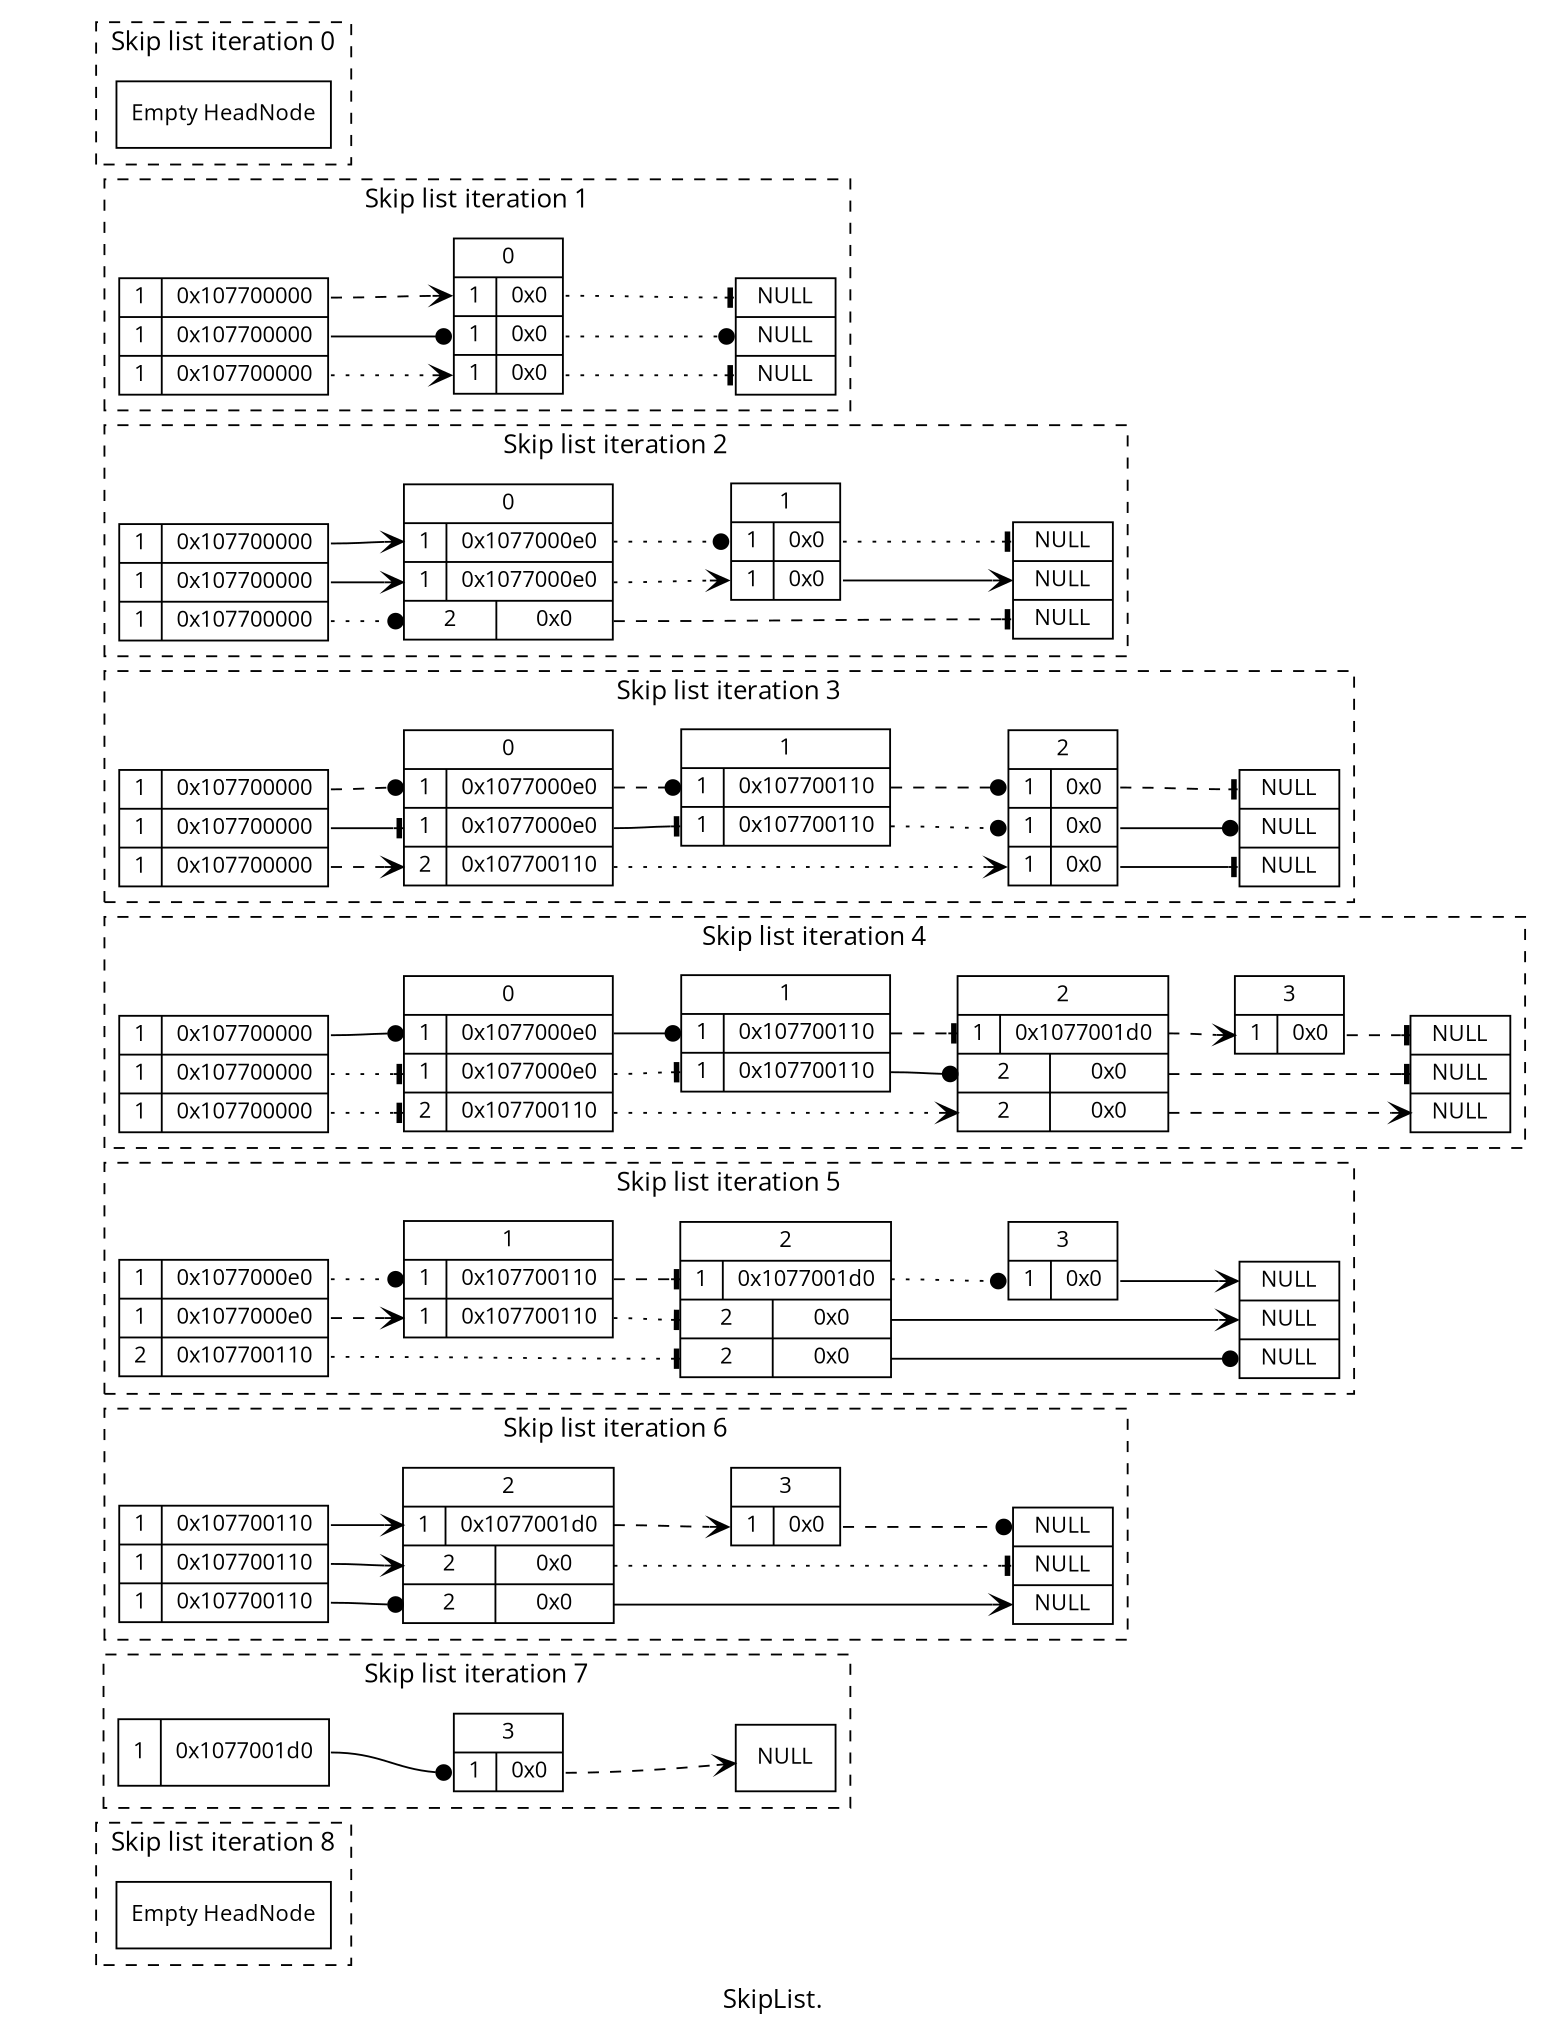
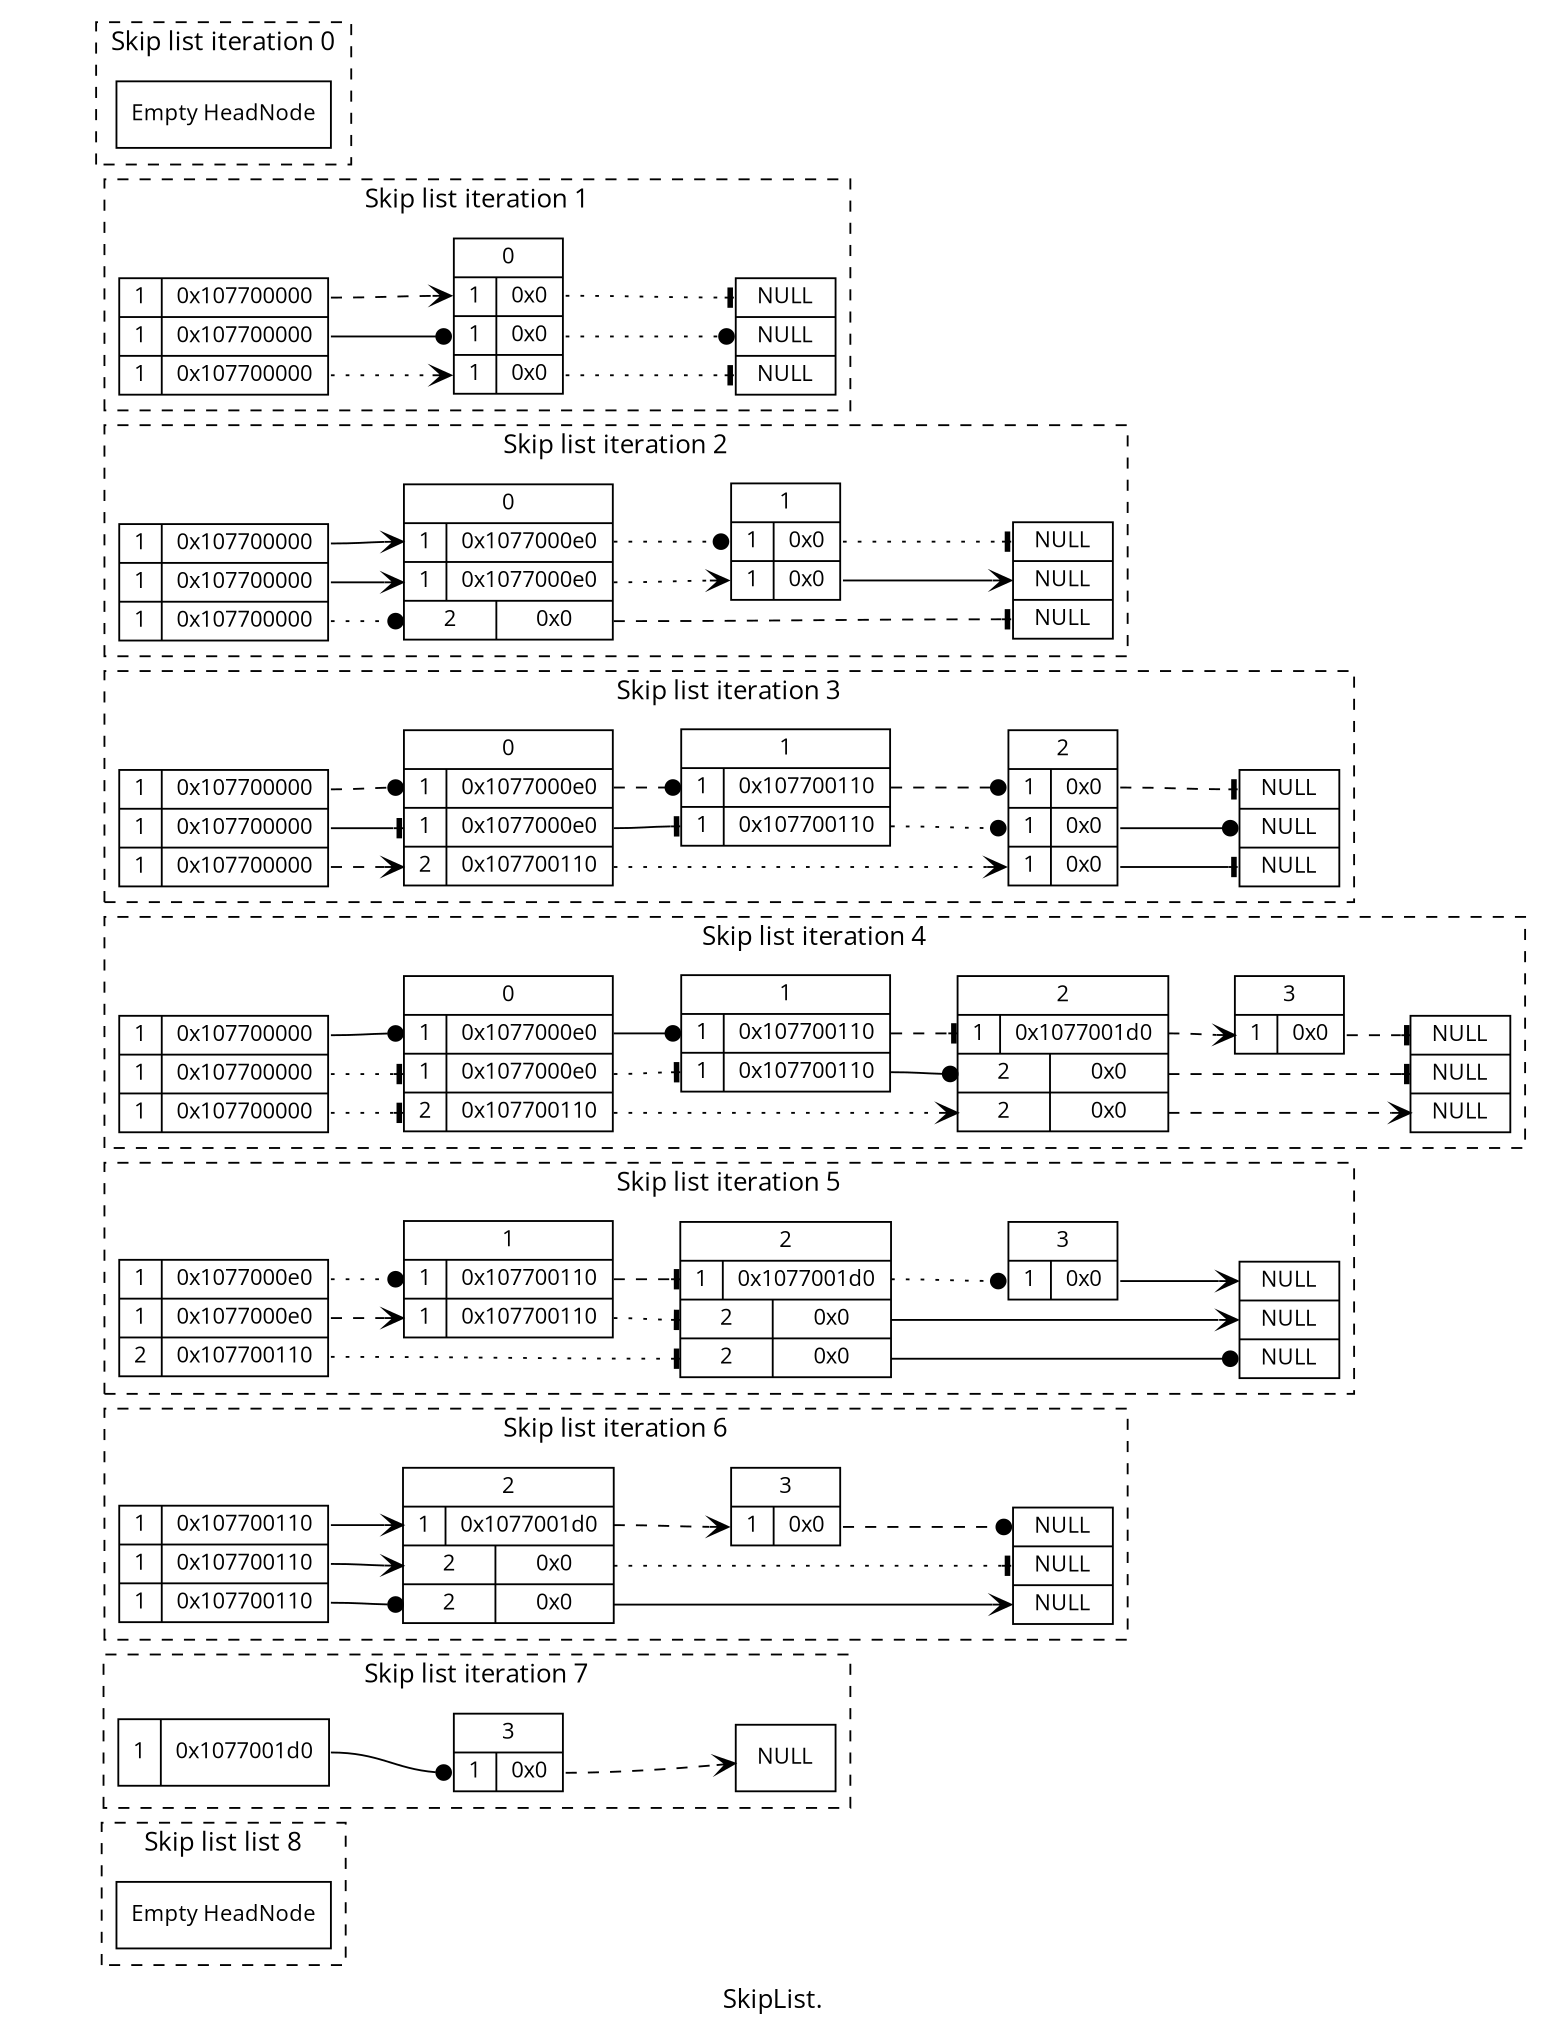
(224, 1844) -> (224, 1844)
